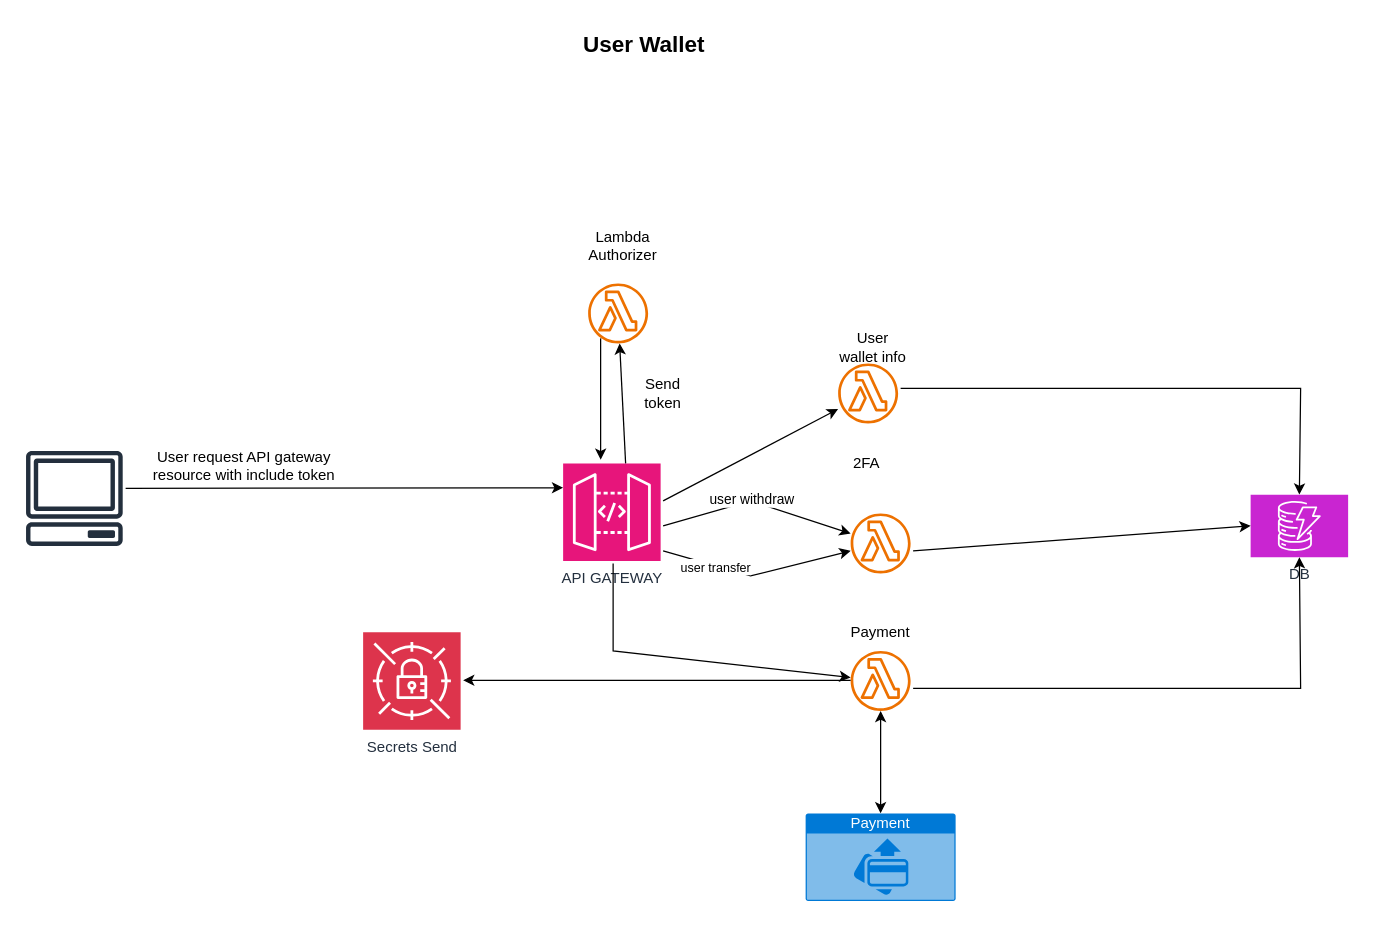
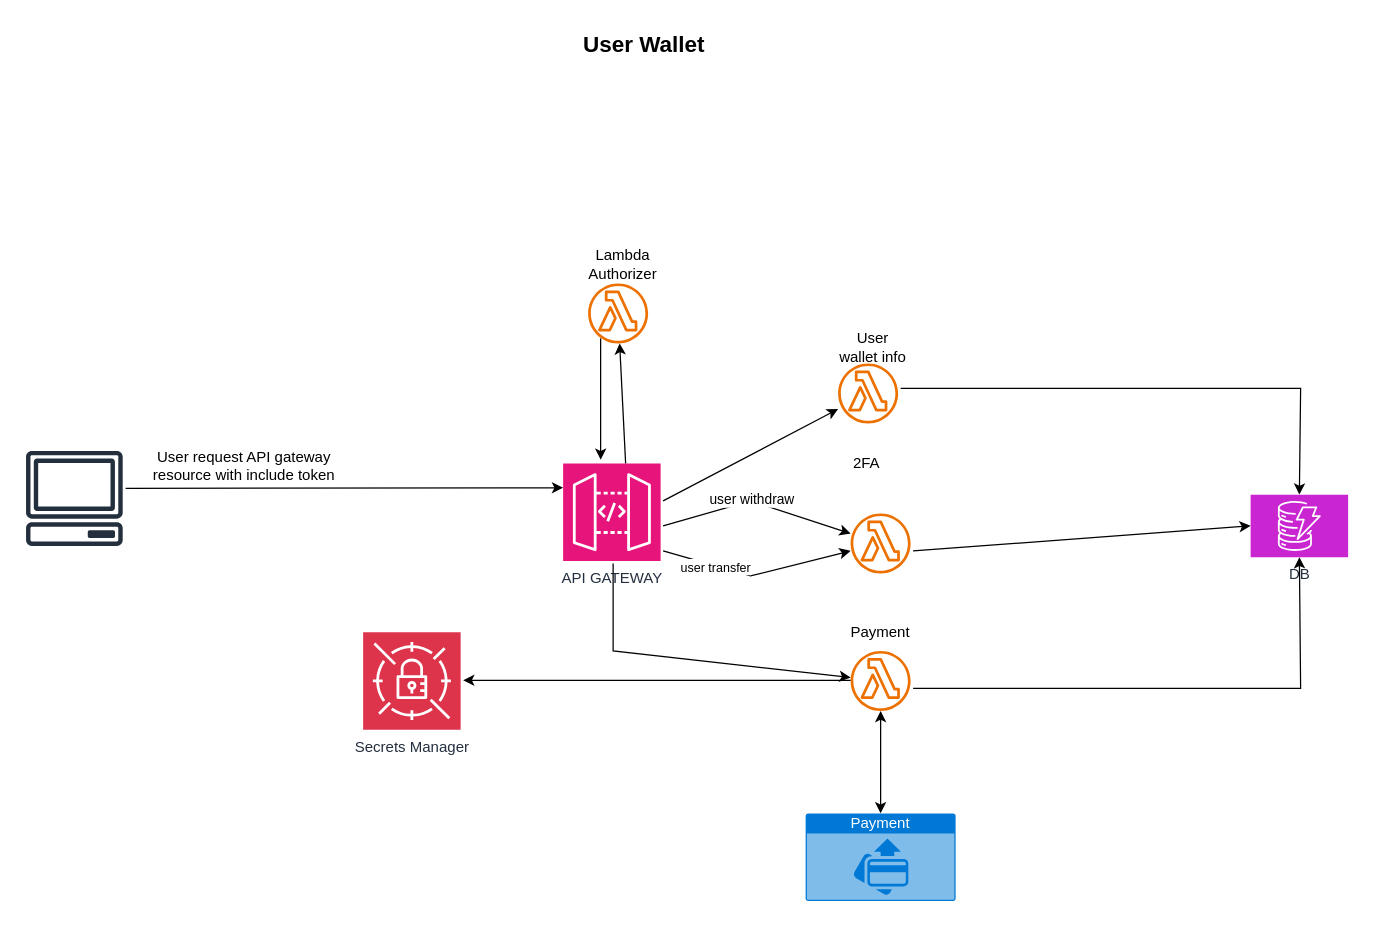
(623, 246) -> (623, 264)
(663, 393) -> none
(413, 747) -> (413, 747)
